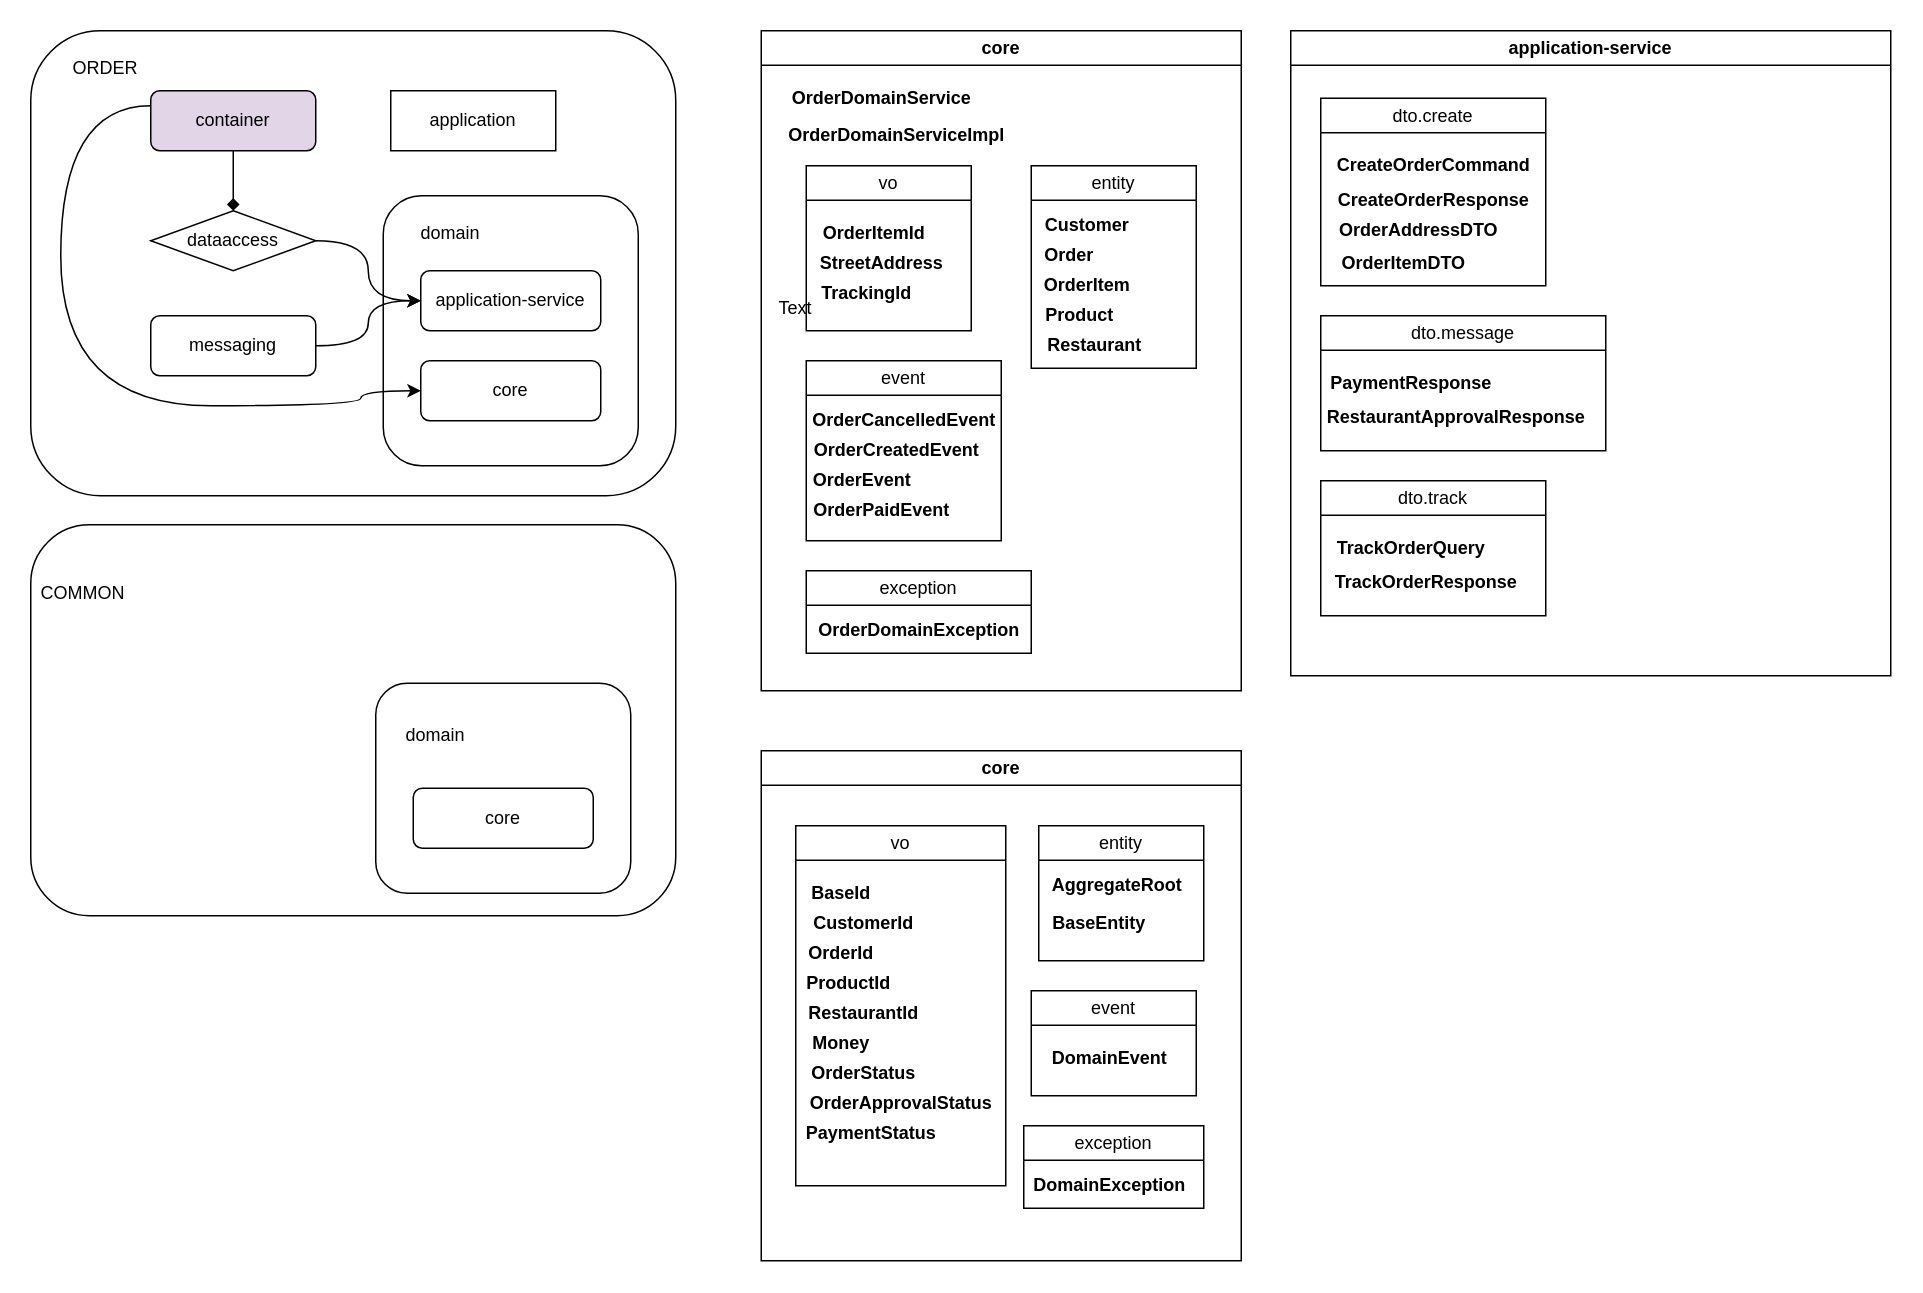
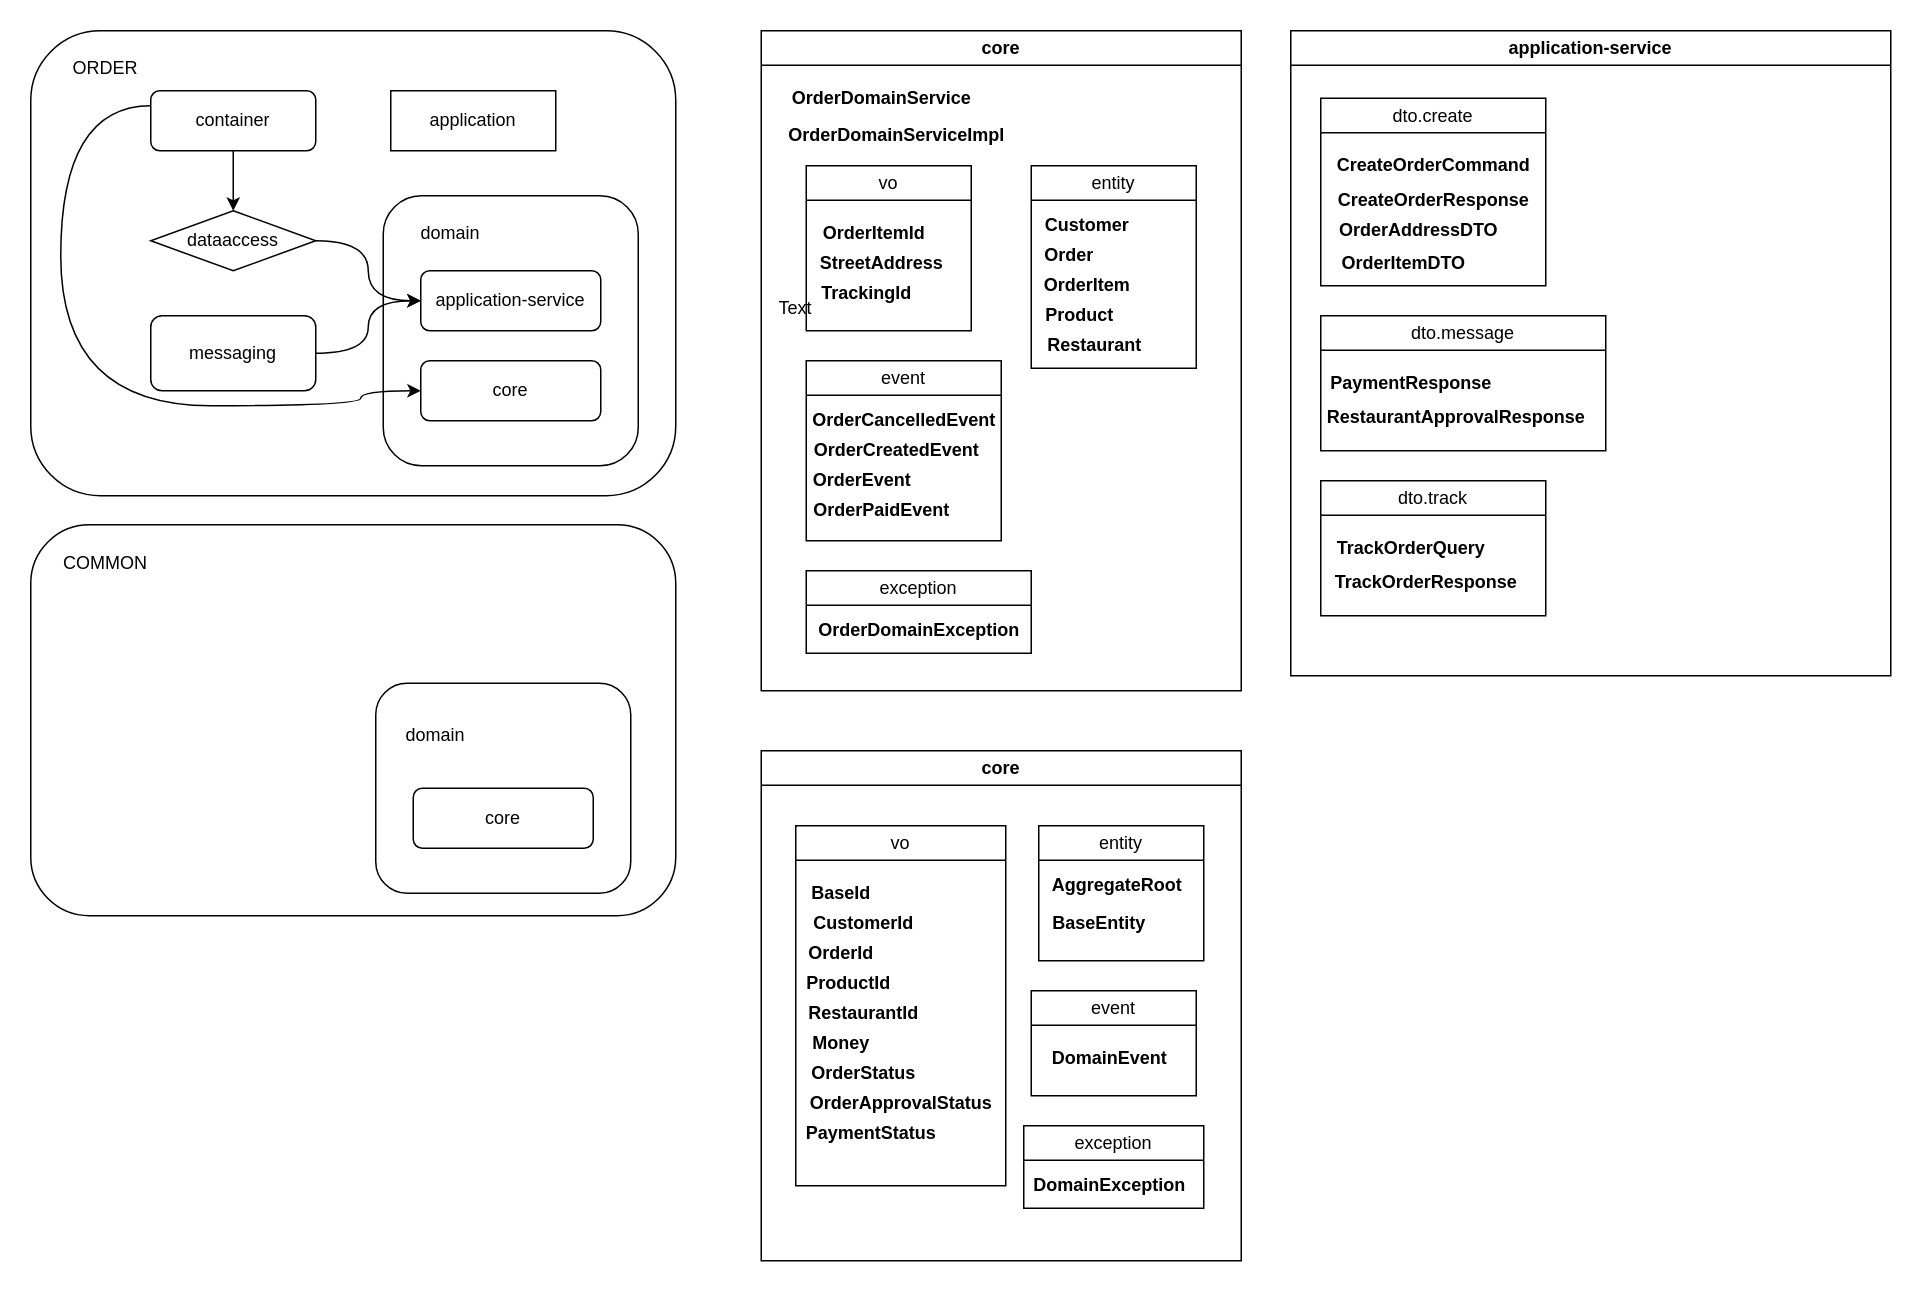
(233, 121) -> (233, 121)
(233, 198) -> (233, 199)
(233, 346) -> (233, 353)
(83, 593) -> (106, 563)
